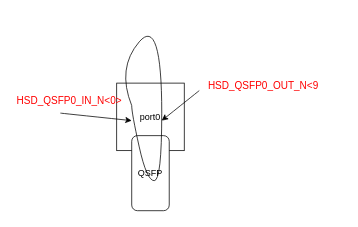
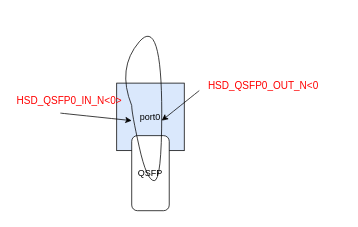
(251, 86) -> (251, 86)
(150, 117) -> (150, 117)
